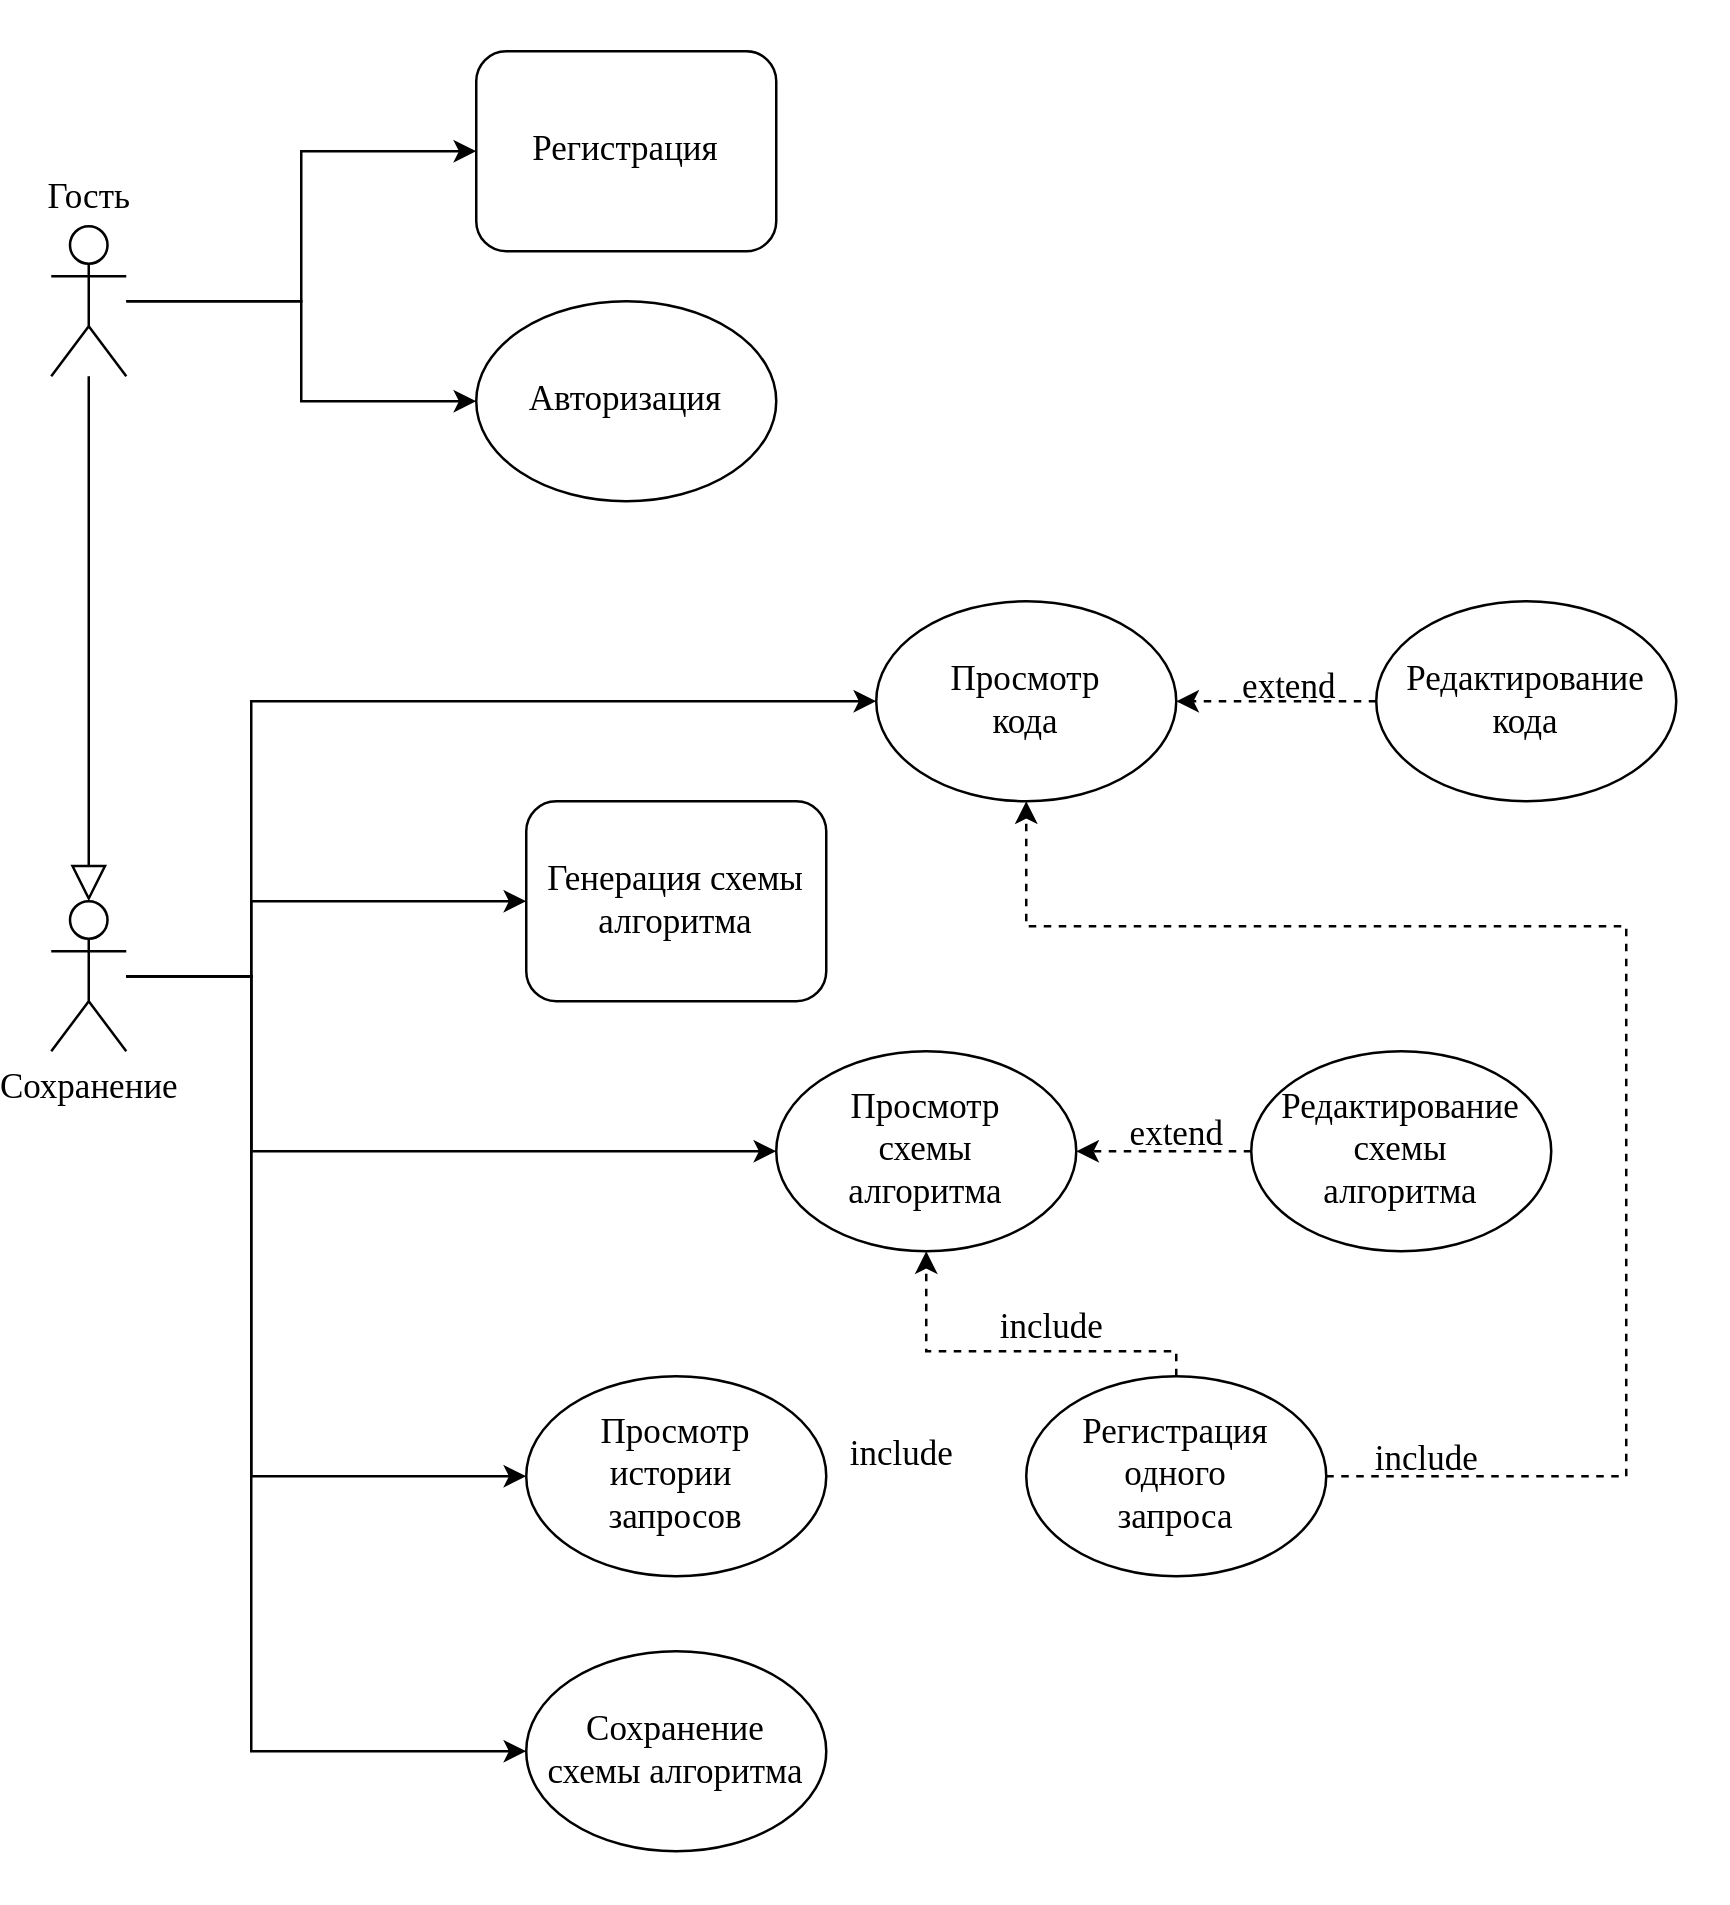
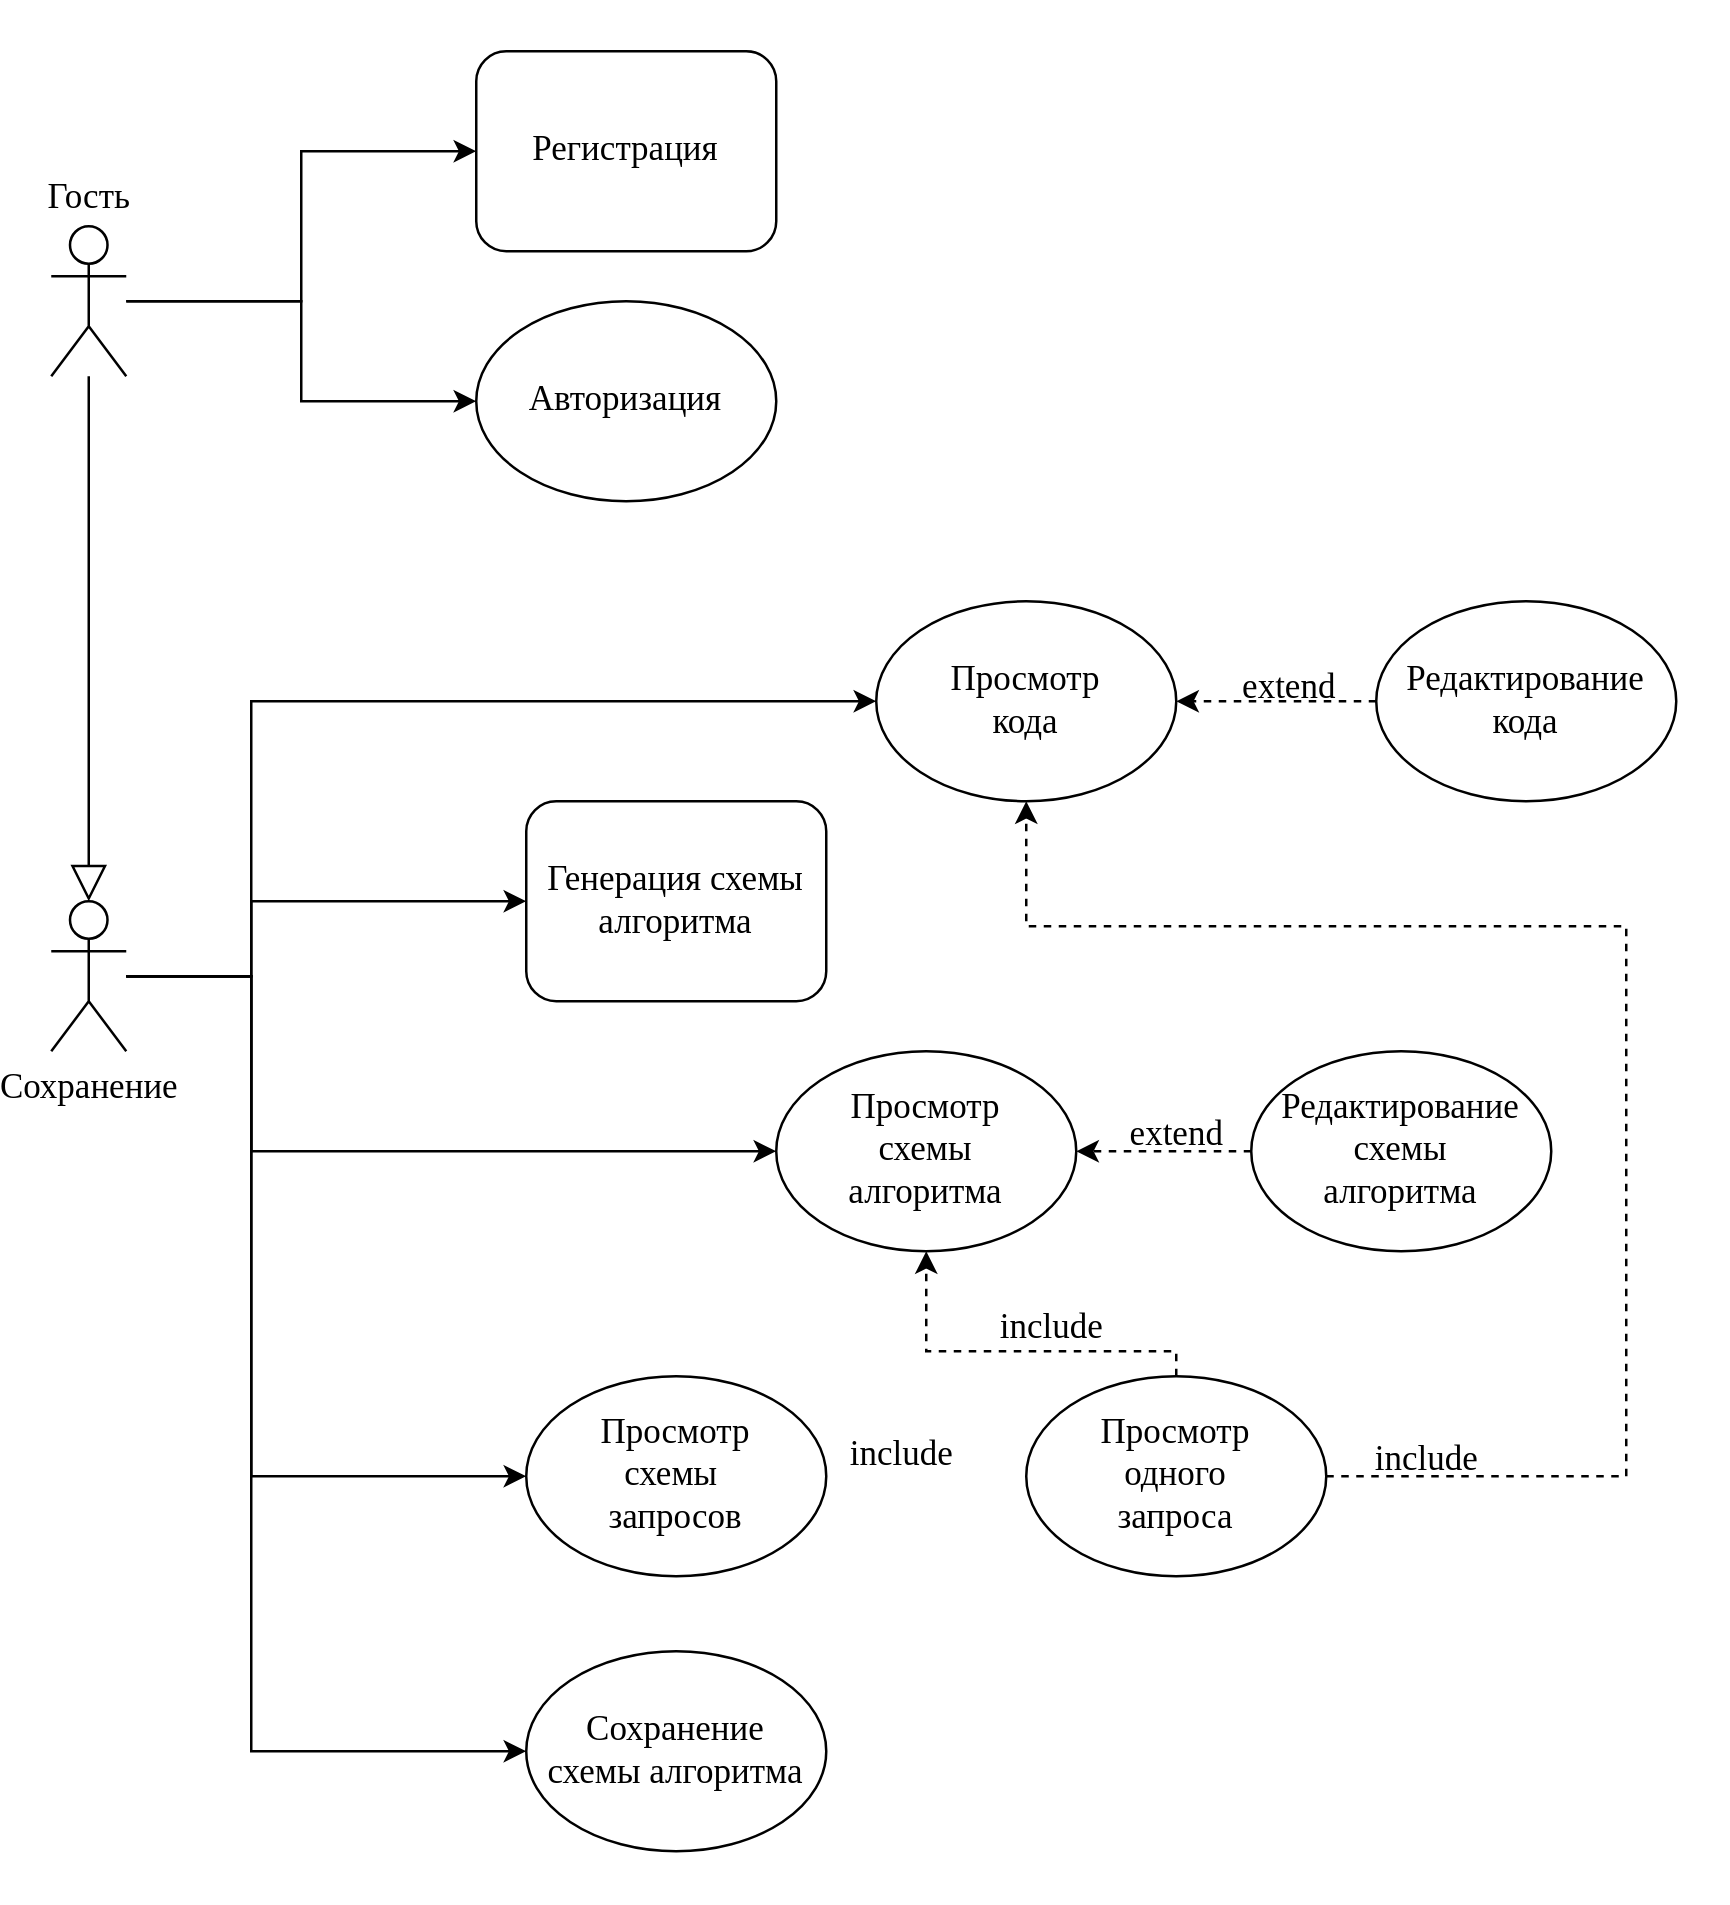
(676, 1476) -> (676, 1476)
(1176, 1476) -> (1176, 1476)
